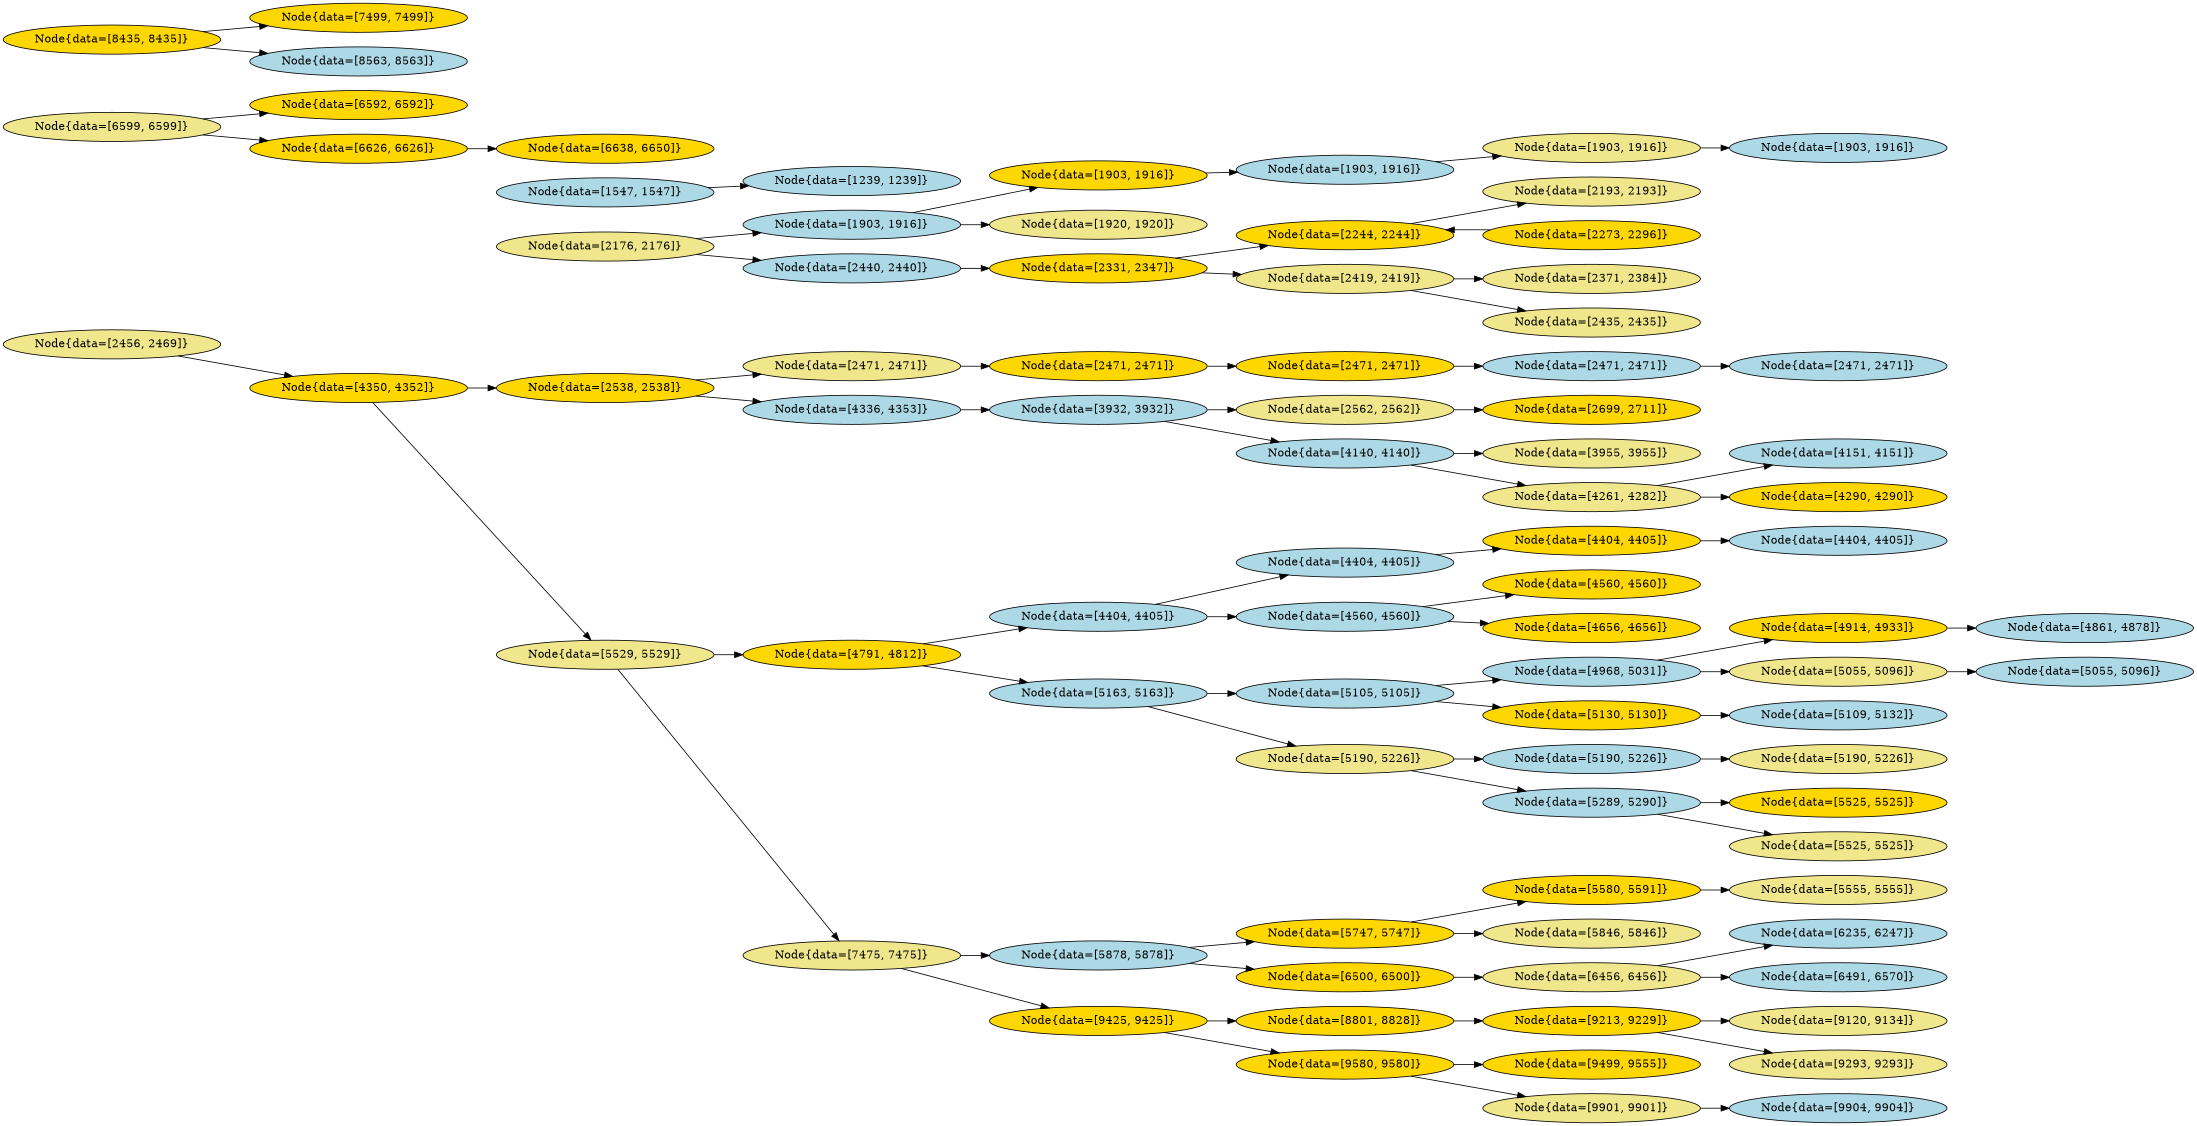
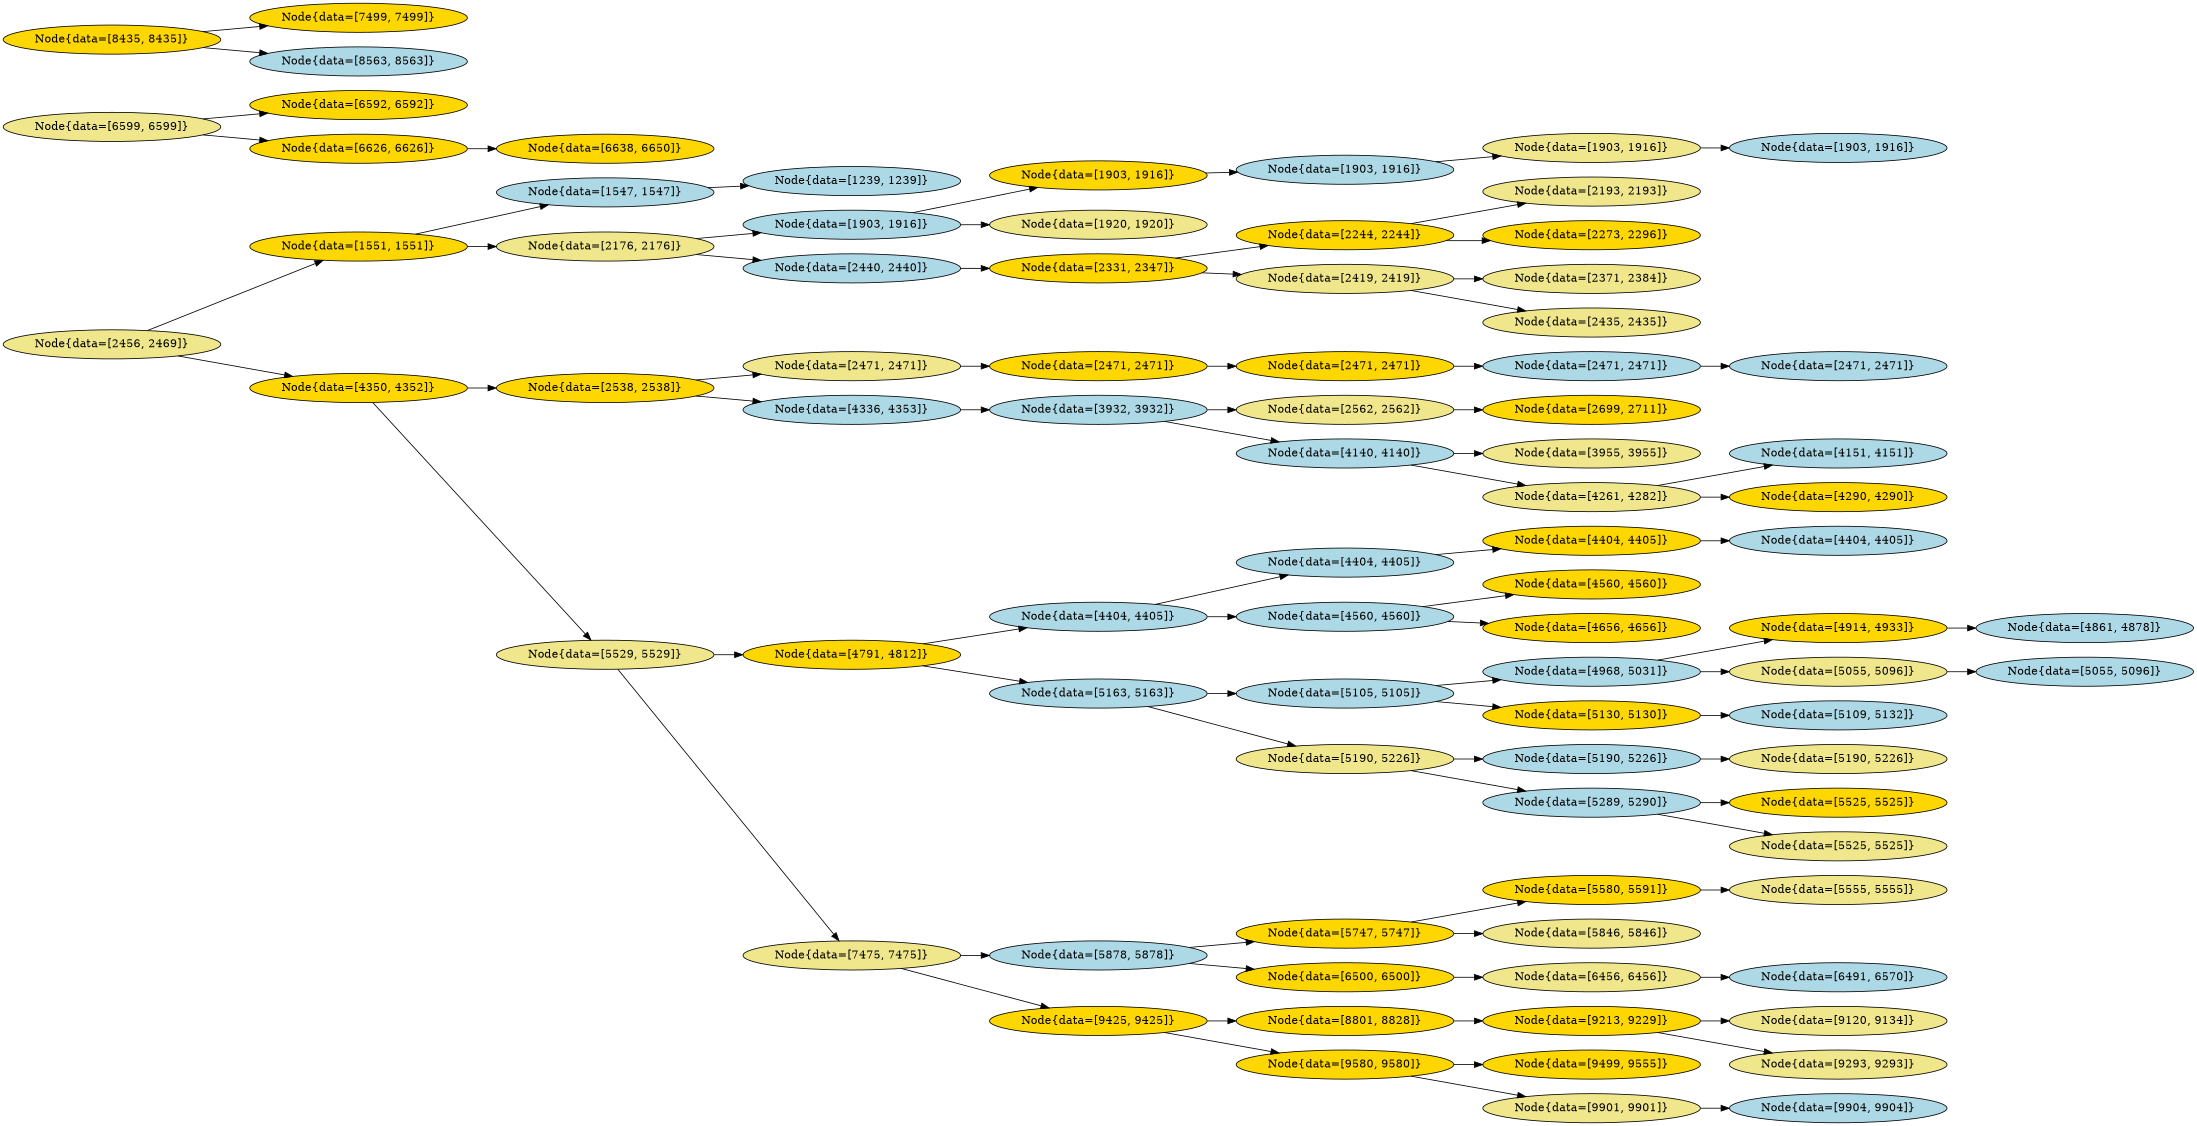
(1472, 230) -> (1464, 241)
none -> (359, 247)
(1838, 934) -> none
